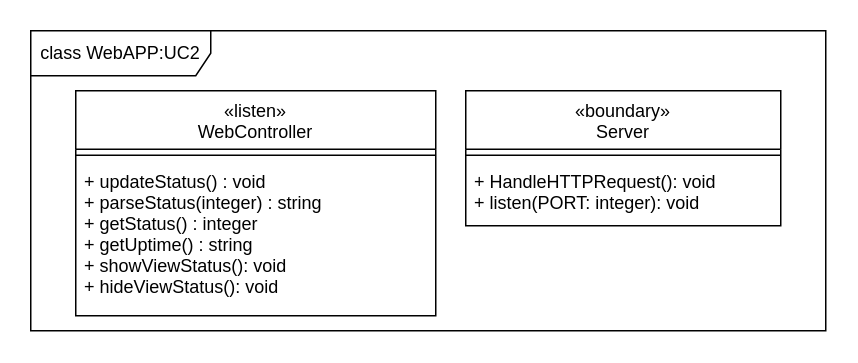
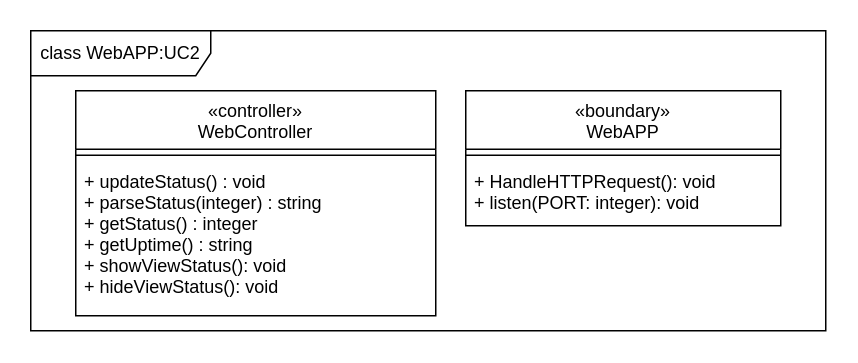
(255, 111) -> (255, 111)
(623, 111) -> (623, 111)
